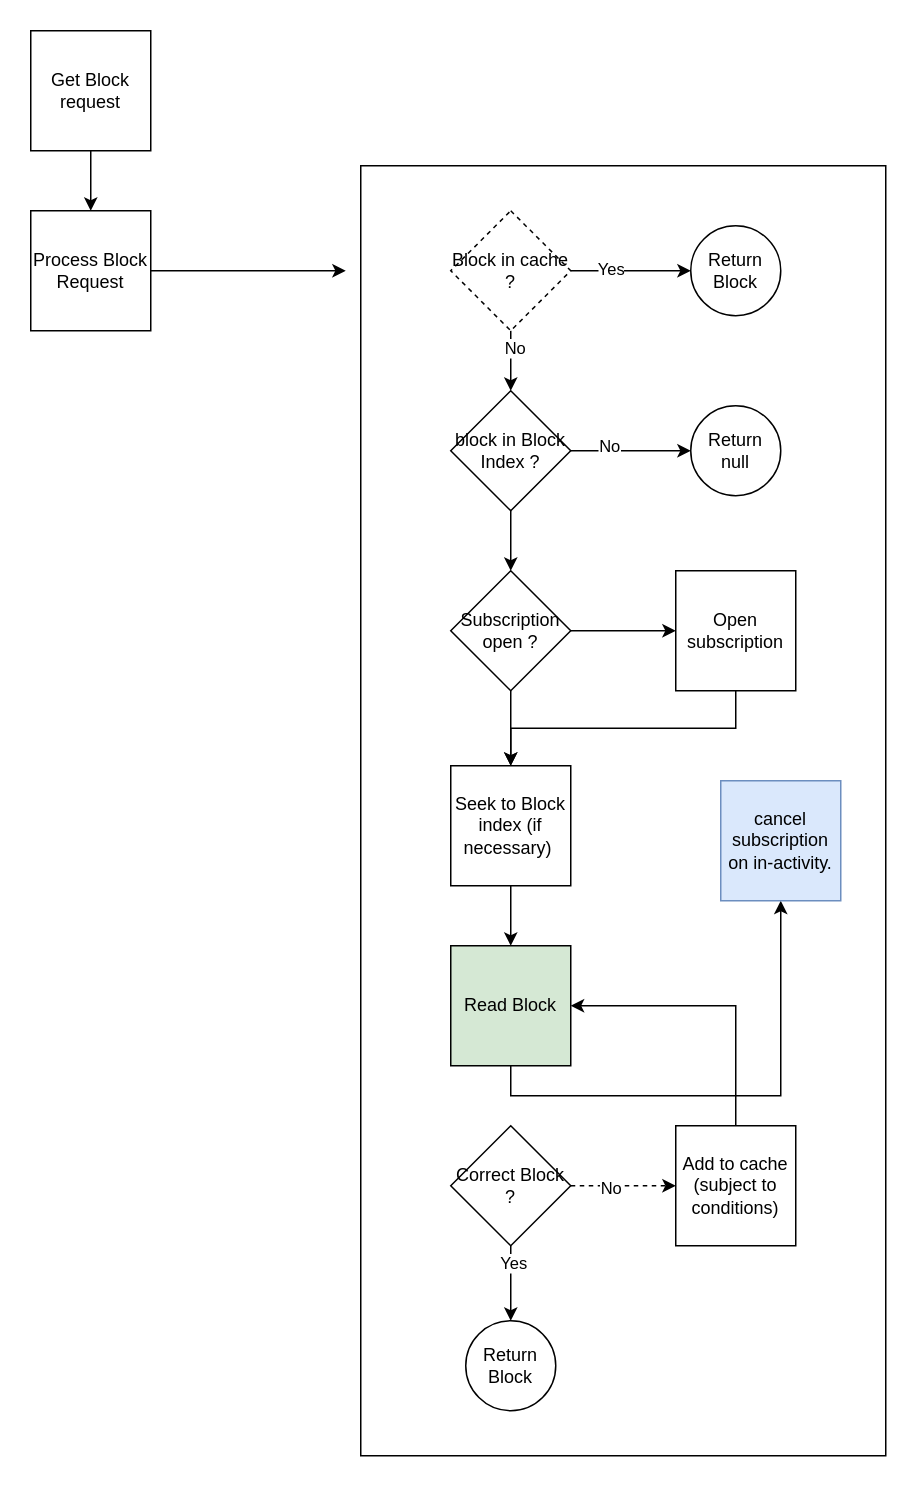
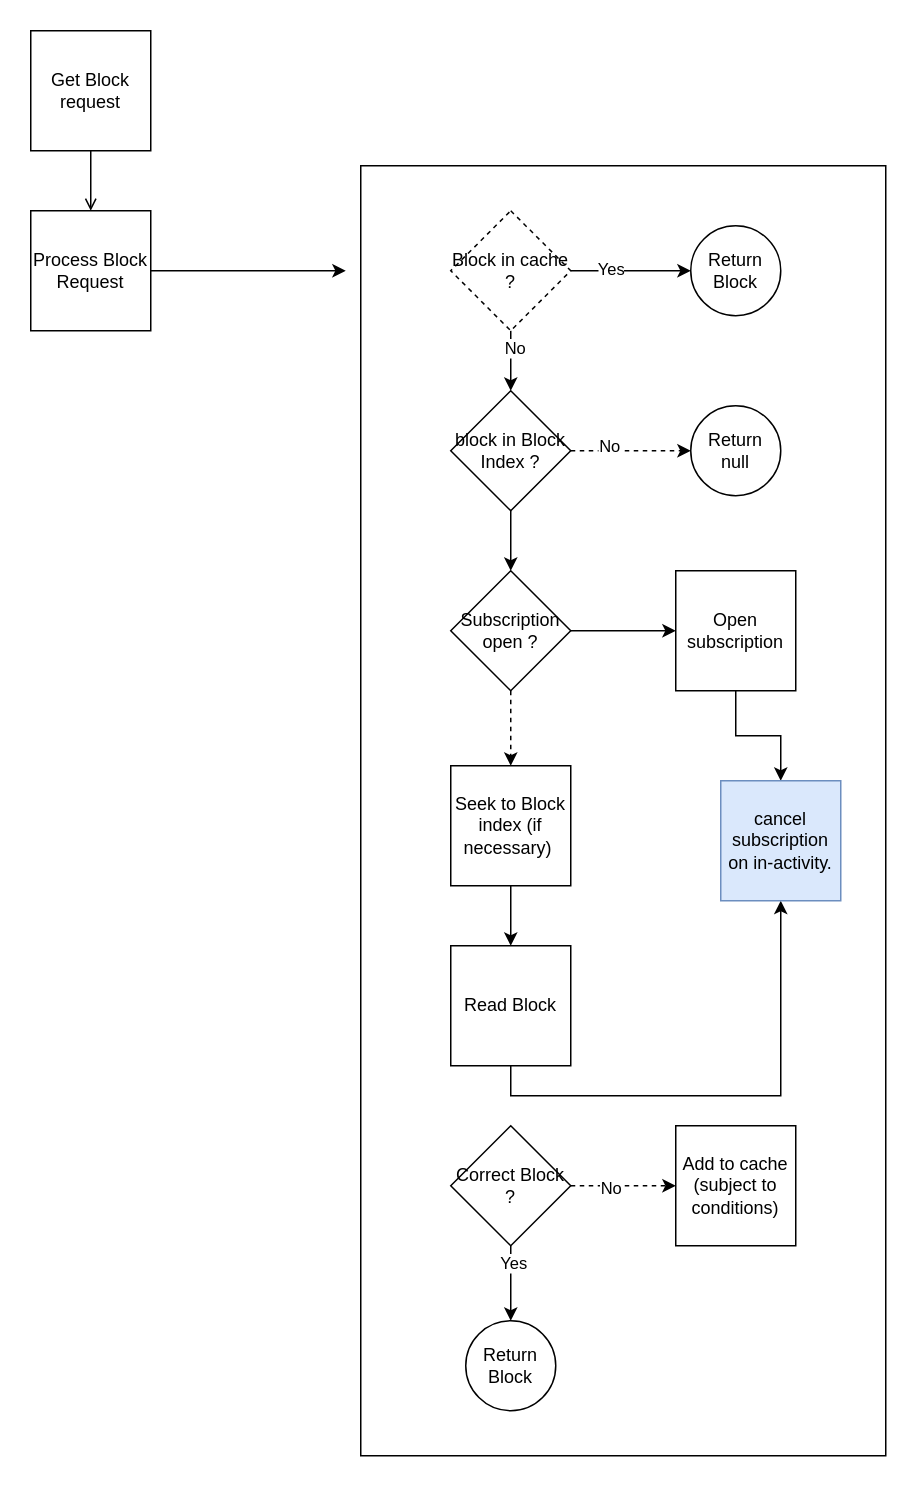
(91, 199) -> (91, 201)
(649, 451) -> (649, 451)
(511, 709) -> (511, 709)
(626, 728) -> (770, 736)
(511, 1006) -> (511, 1006)
(719, 1006) -> none
